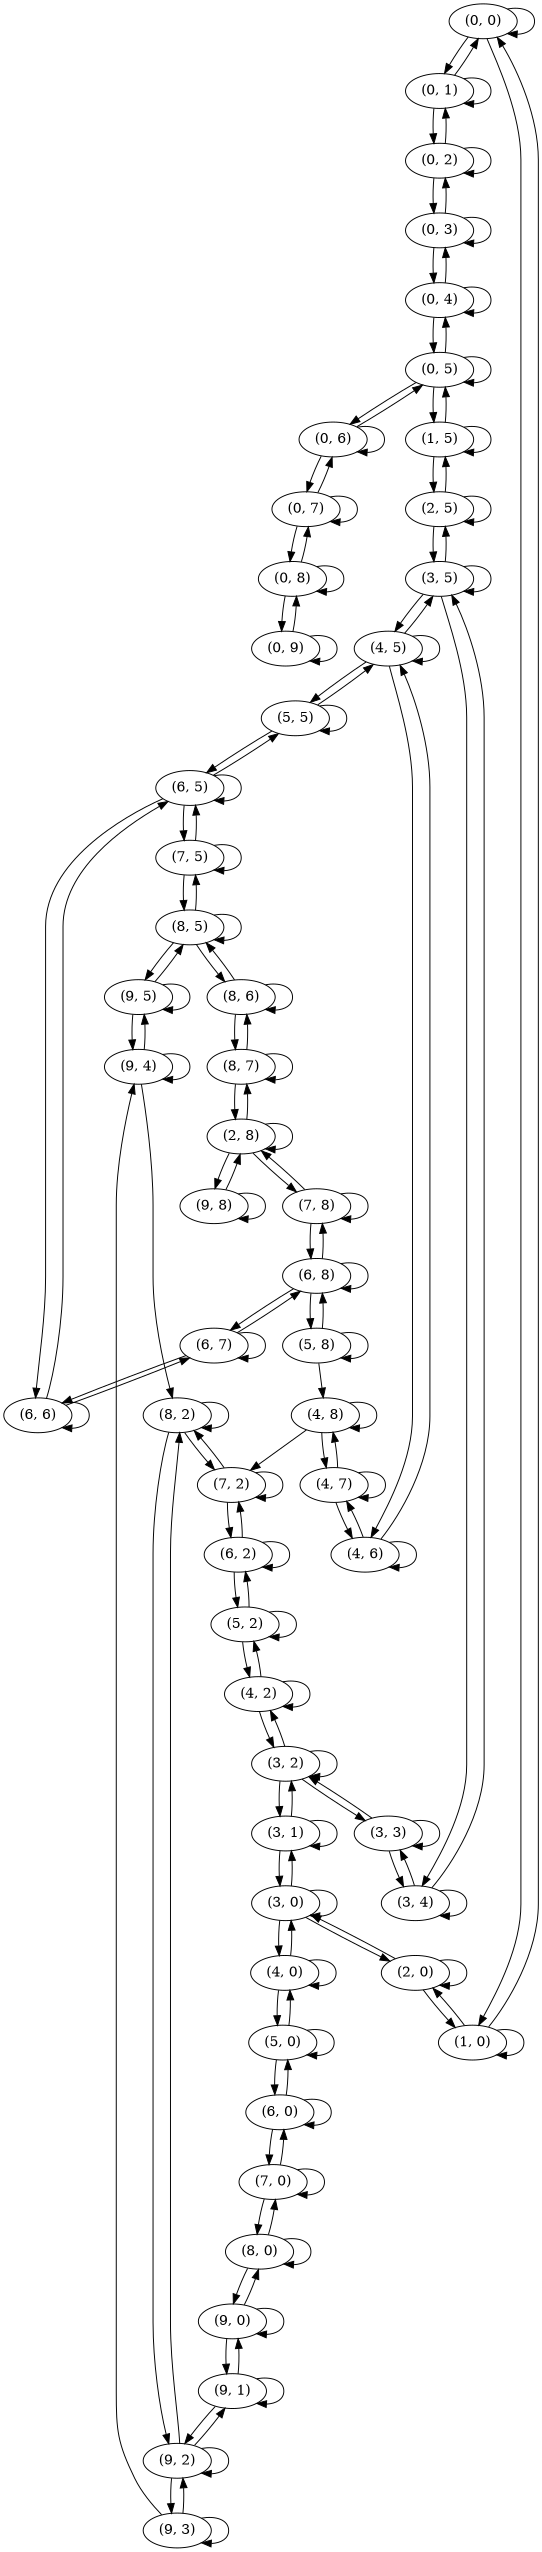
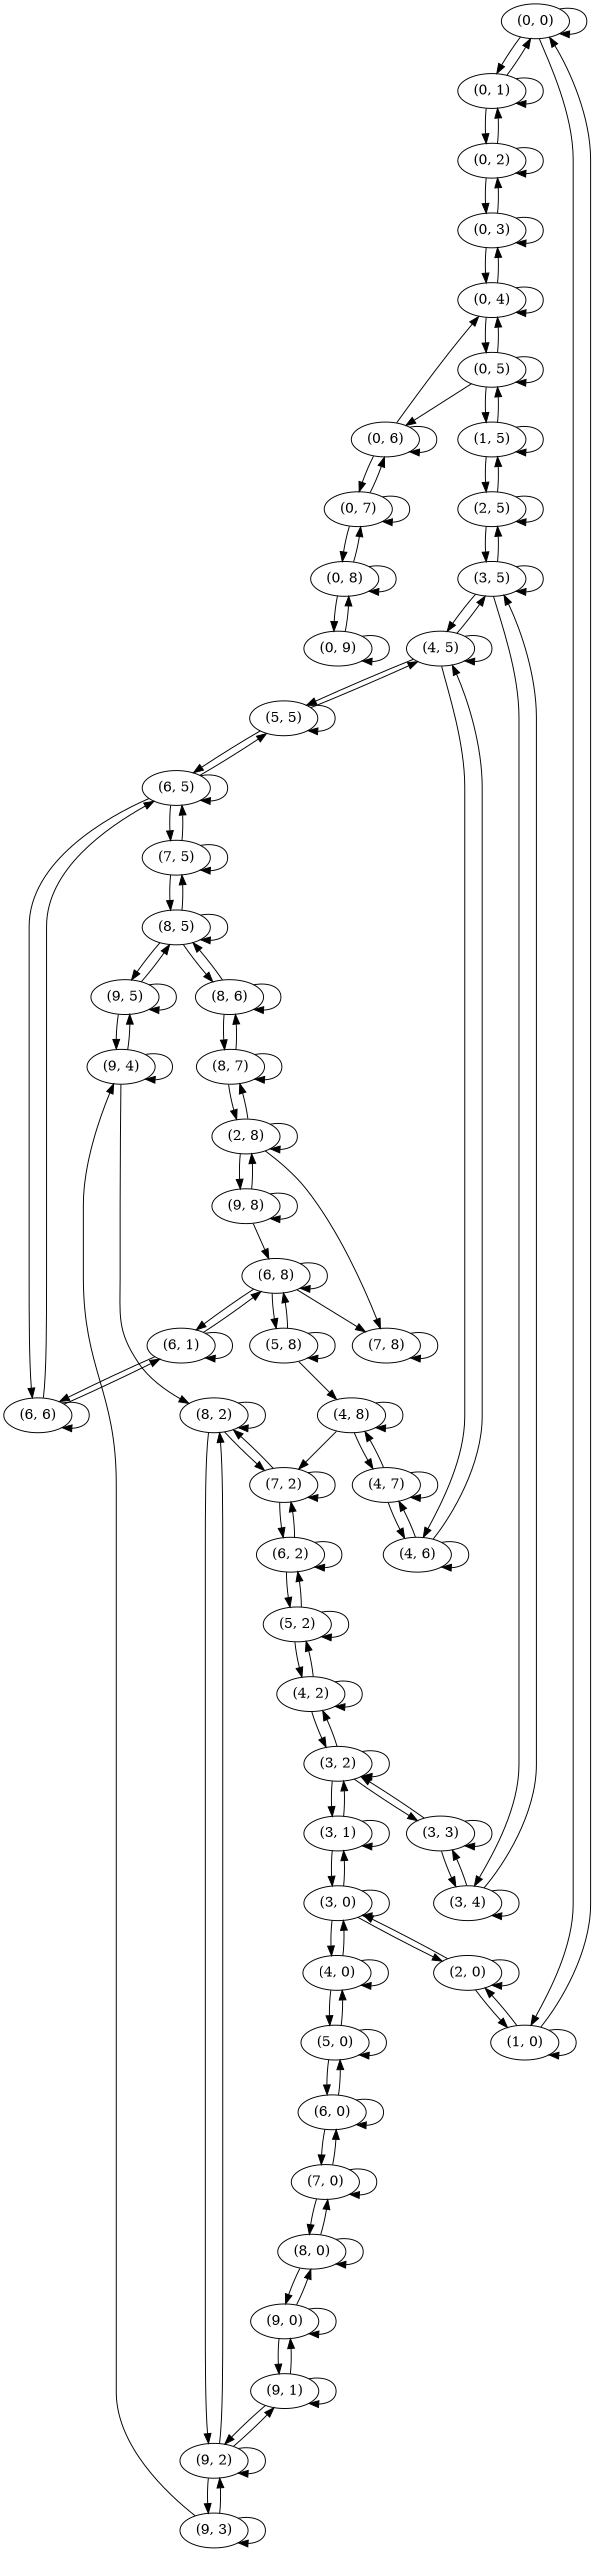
(386, 409) -> (434, 373)
(287, 1173) -> none
(310, 1236) -> (259, 1237)
(214, 1346) -> (181, 1346)
